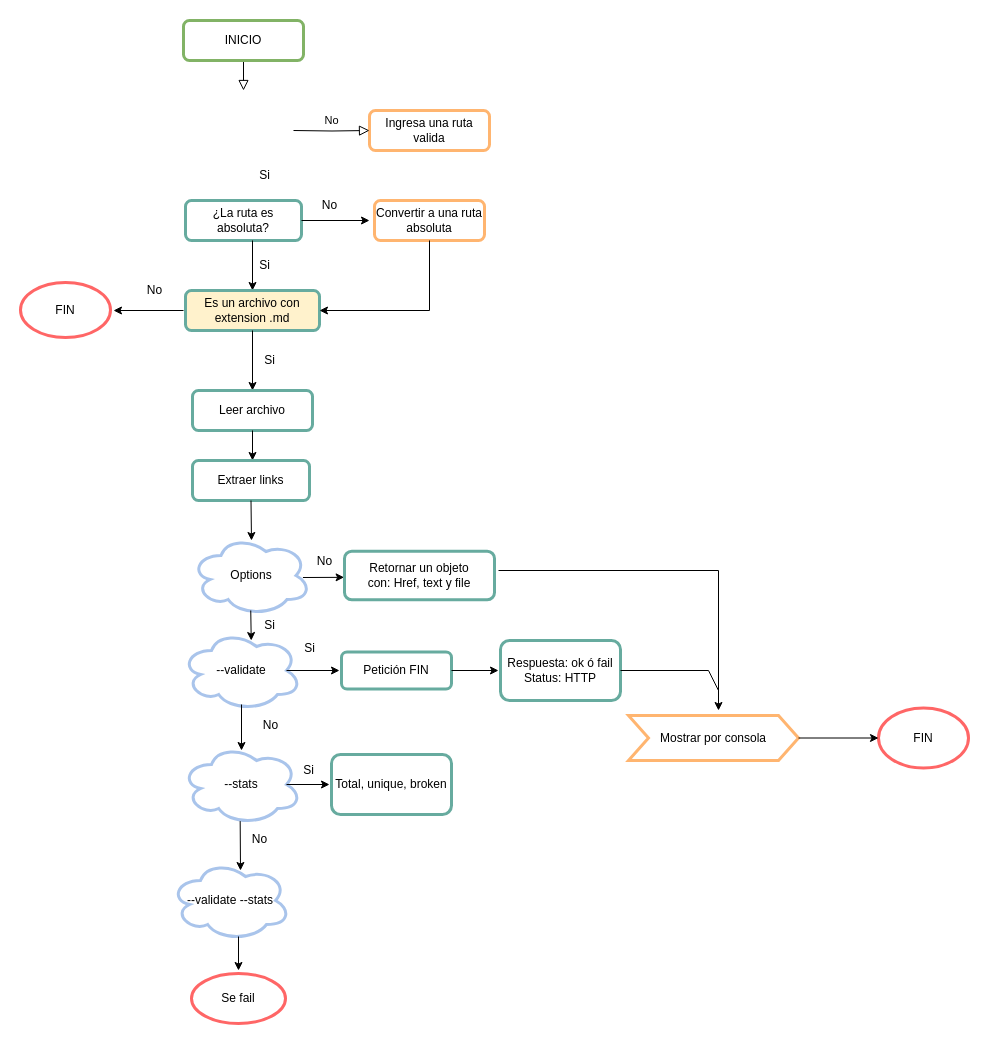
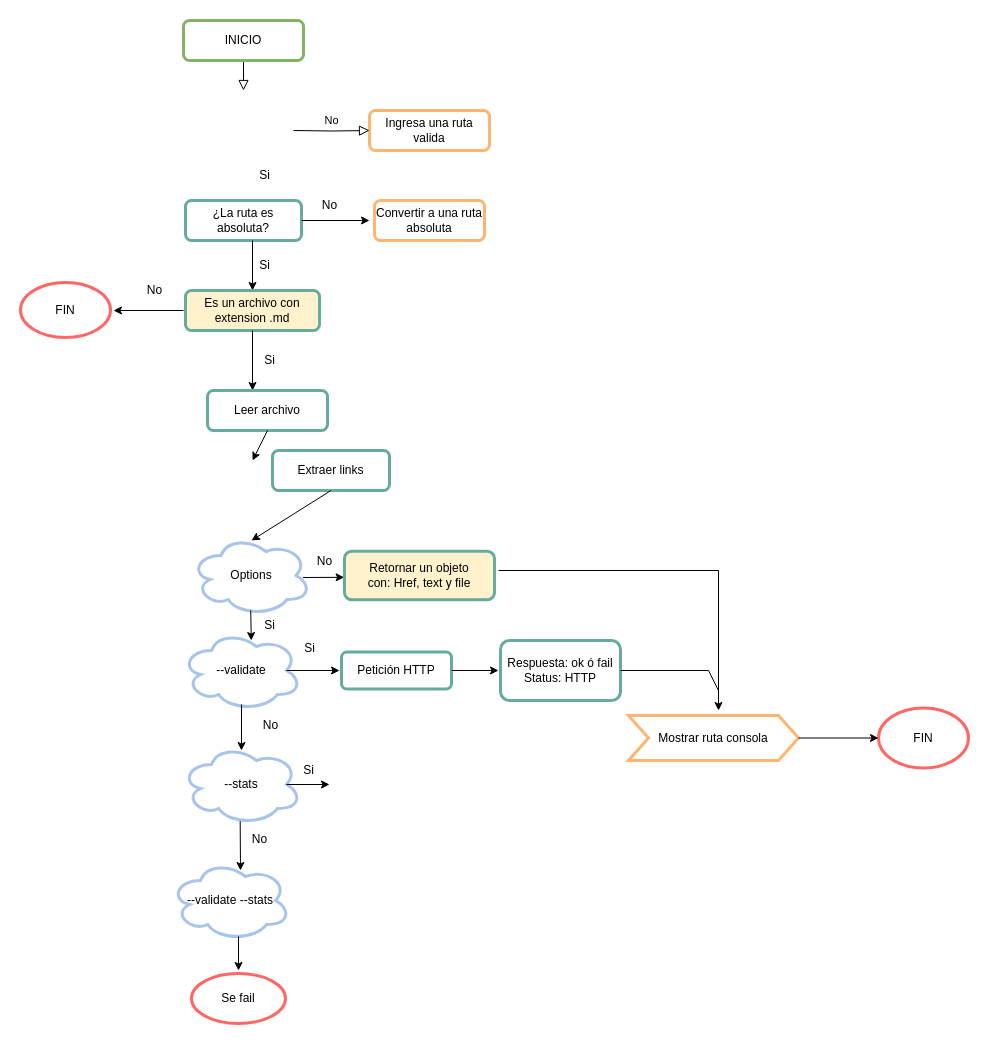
(413, 311) -> none
(253, 411) -> (268, 411)
(251, 481) -> (331, 471)
(420, 576) -> (420, 576)
(397, 671) -> (397, 671)
(714, 739) -> (714, 739)
(392, 785) -> none
